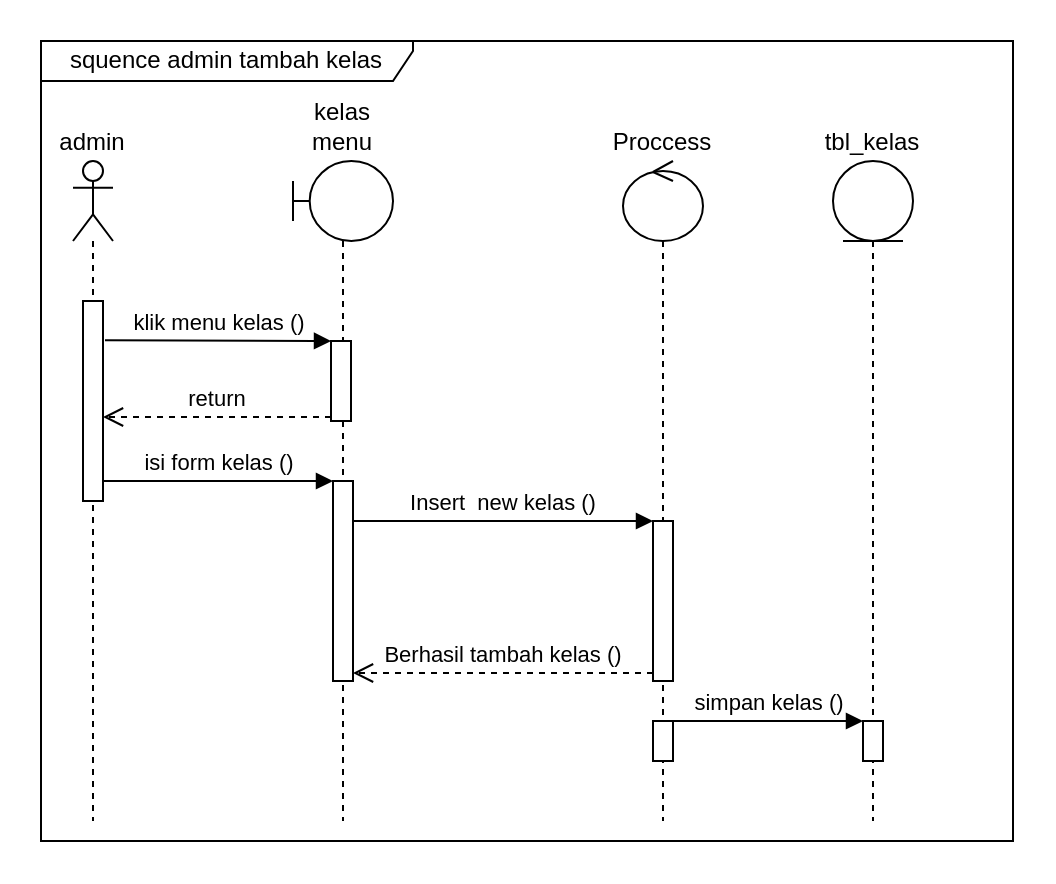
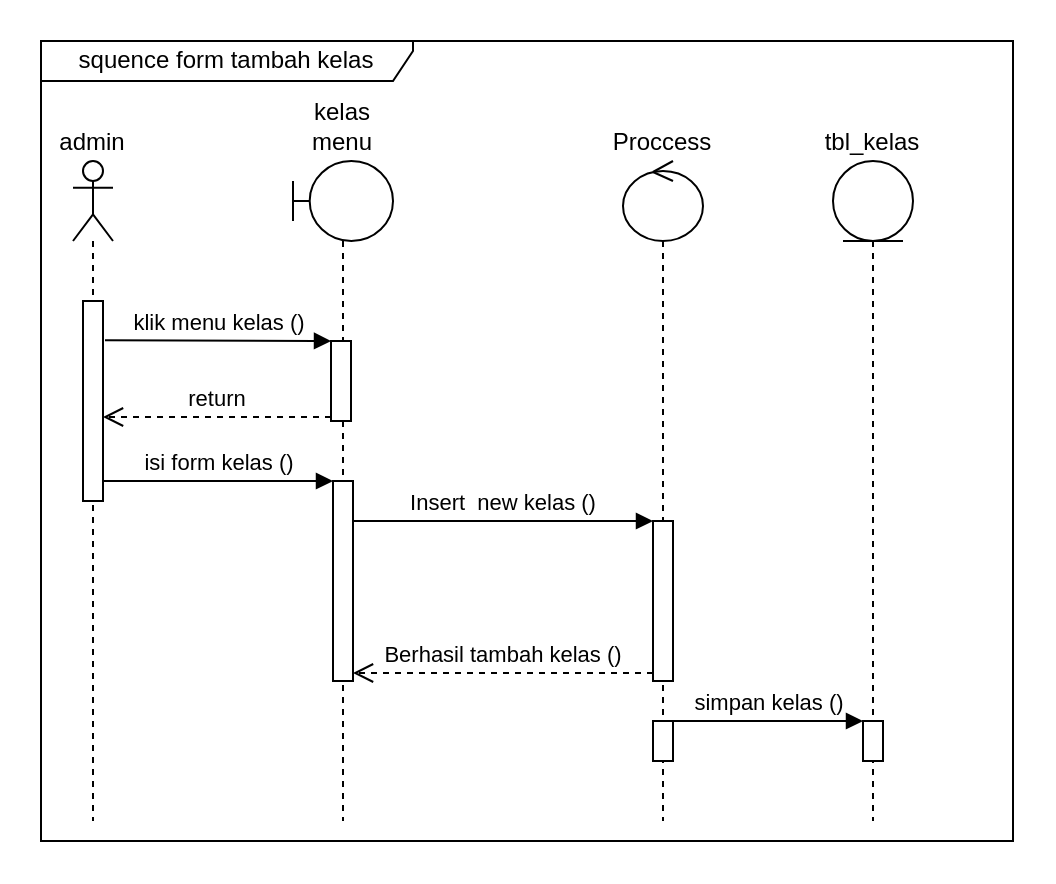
(227, 61) -> (227, 61)
